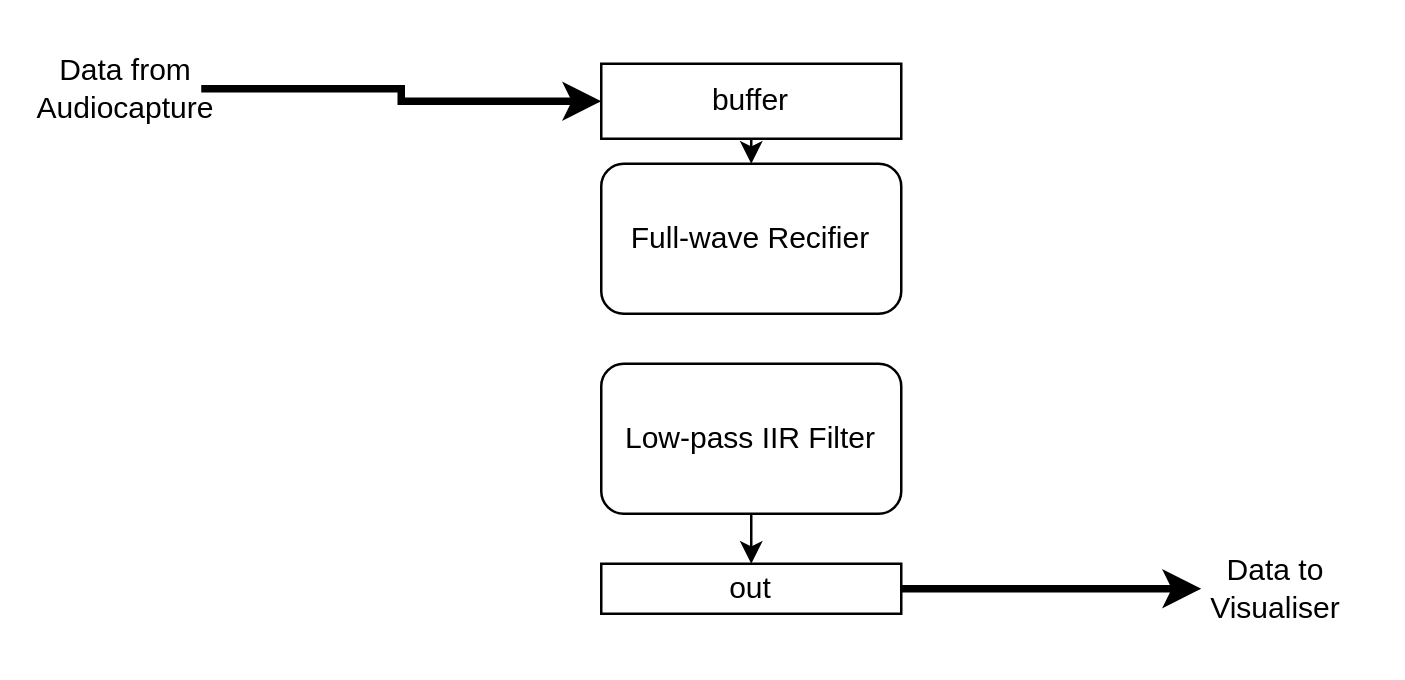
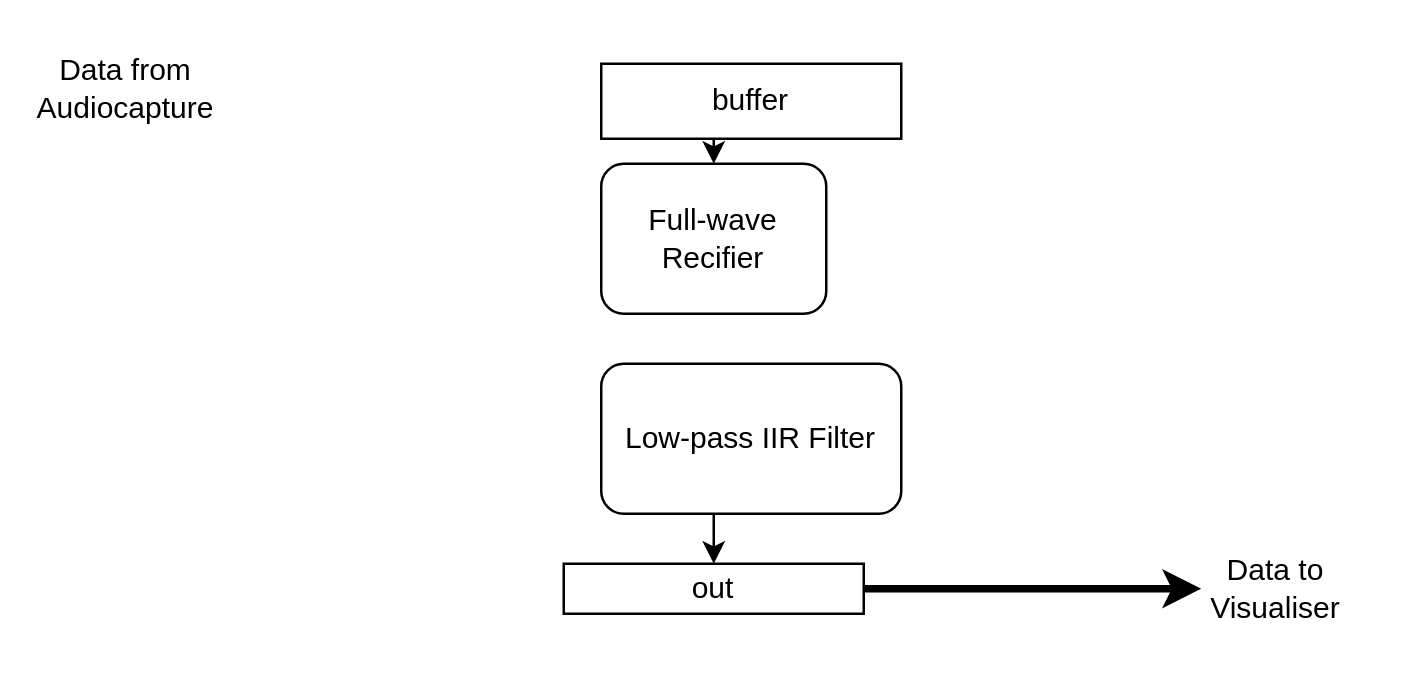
(394, 89) -> none
(751, 239) -> (714, 239)
(751, 589) -> (714, 589)
